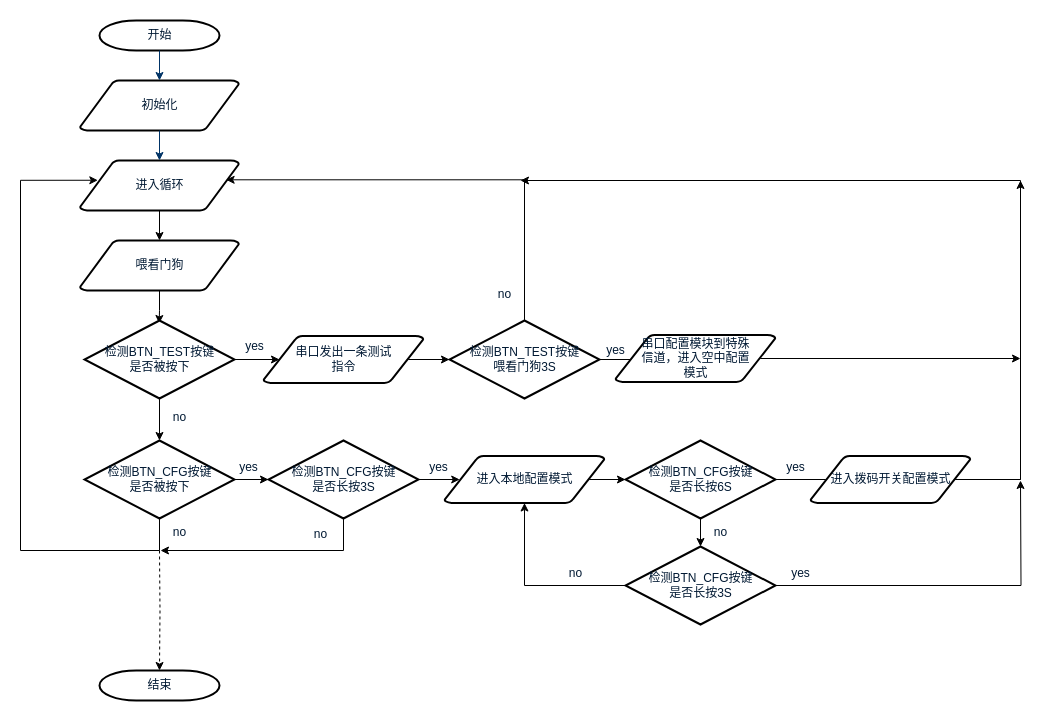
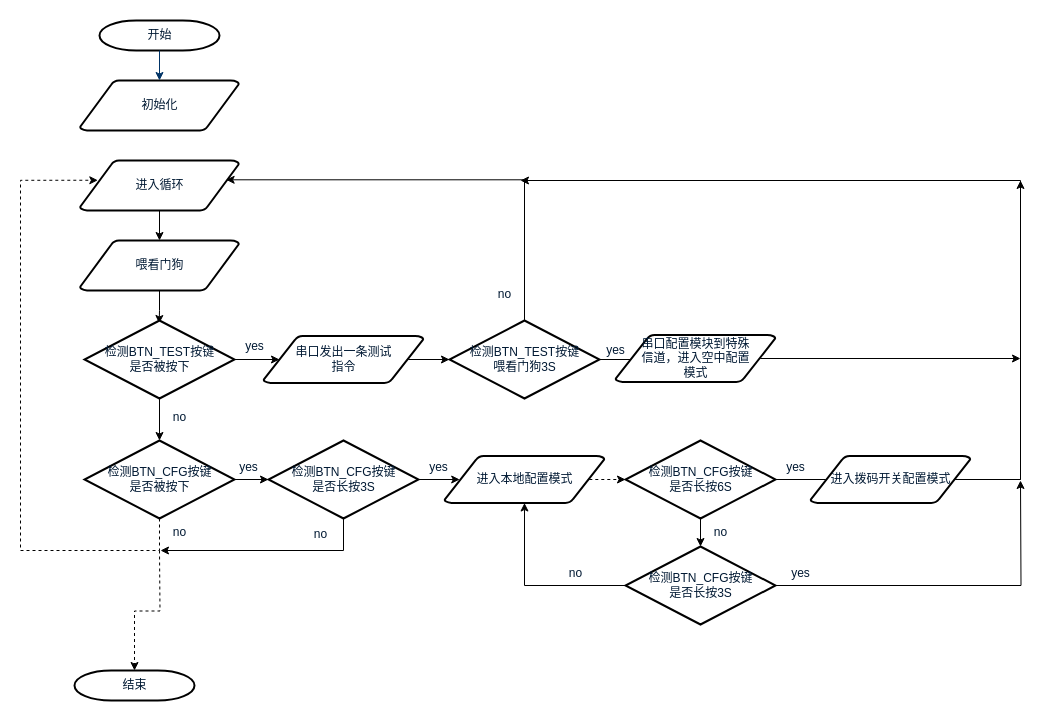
(160, 142) -> none
(21, 415) -> (21, 415)
(605, 480) -> (605, 480)
(160, 686) -> (135, 686)
